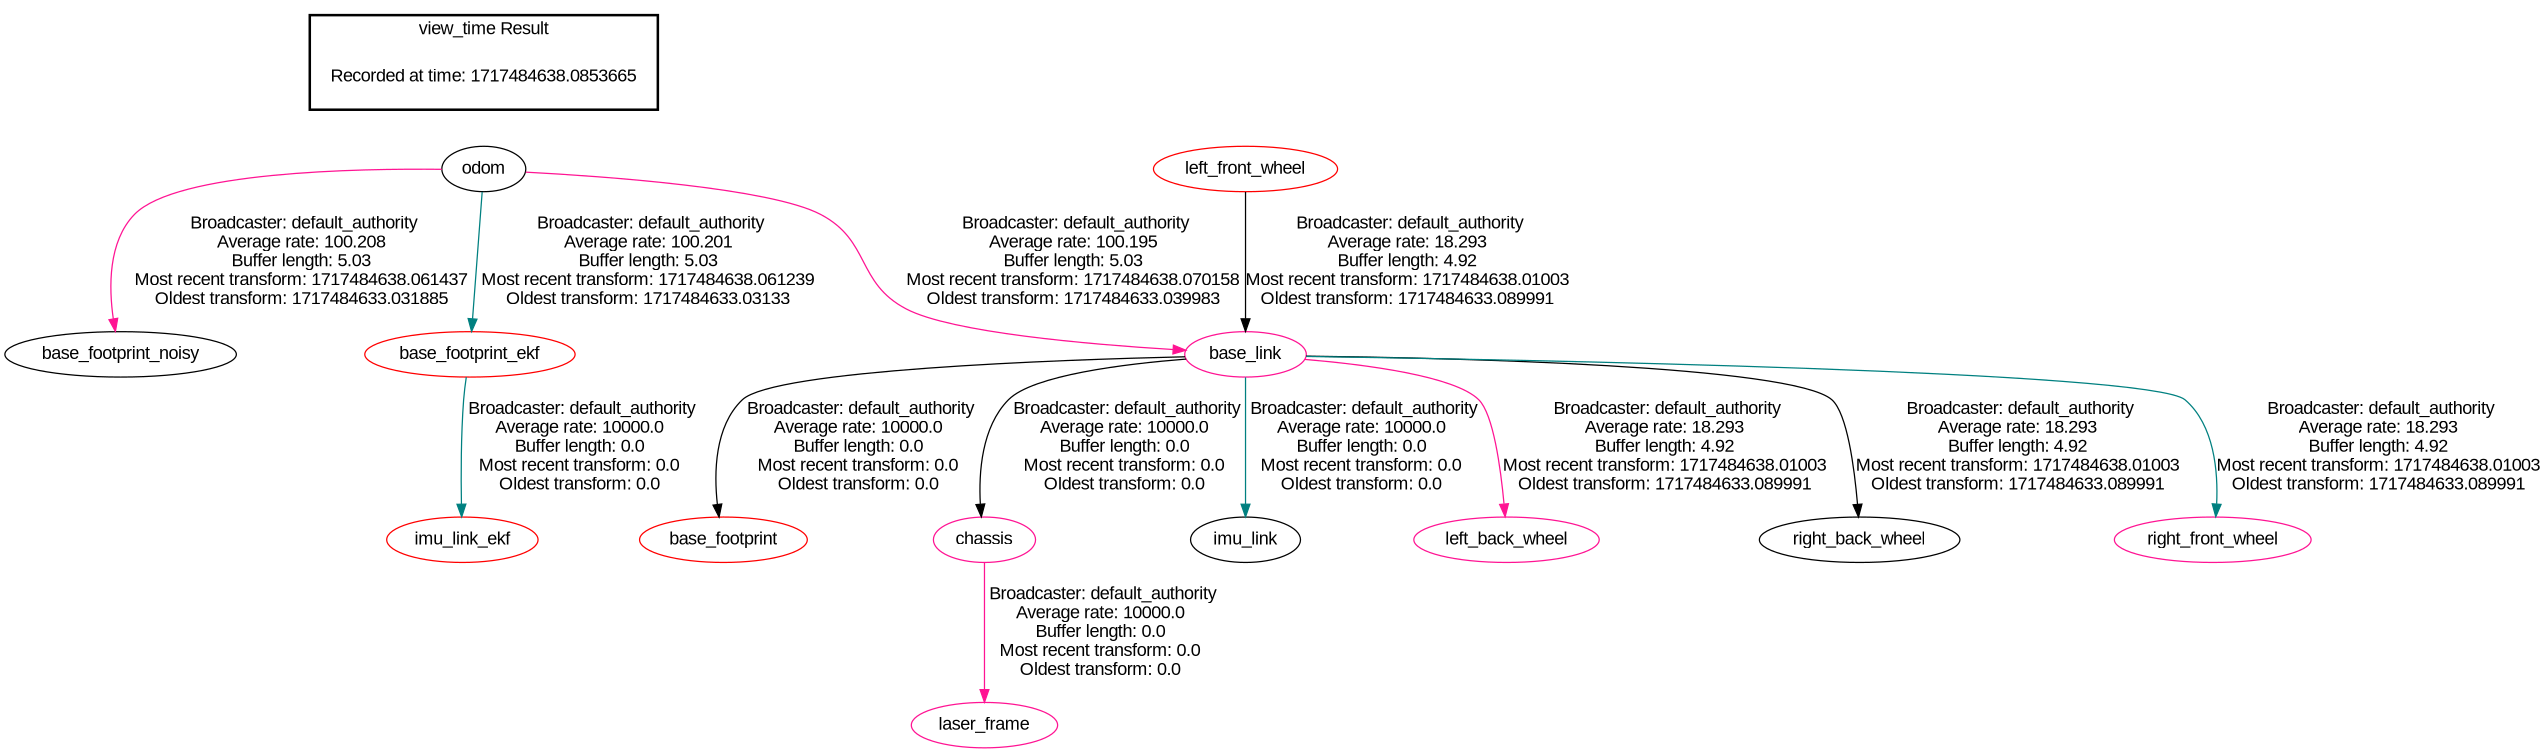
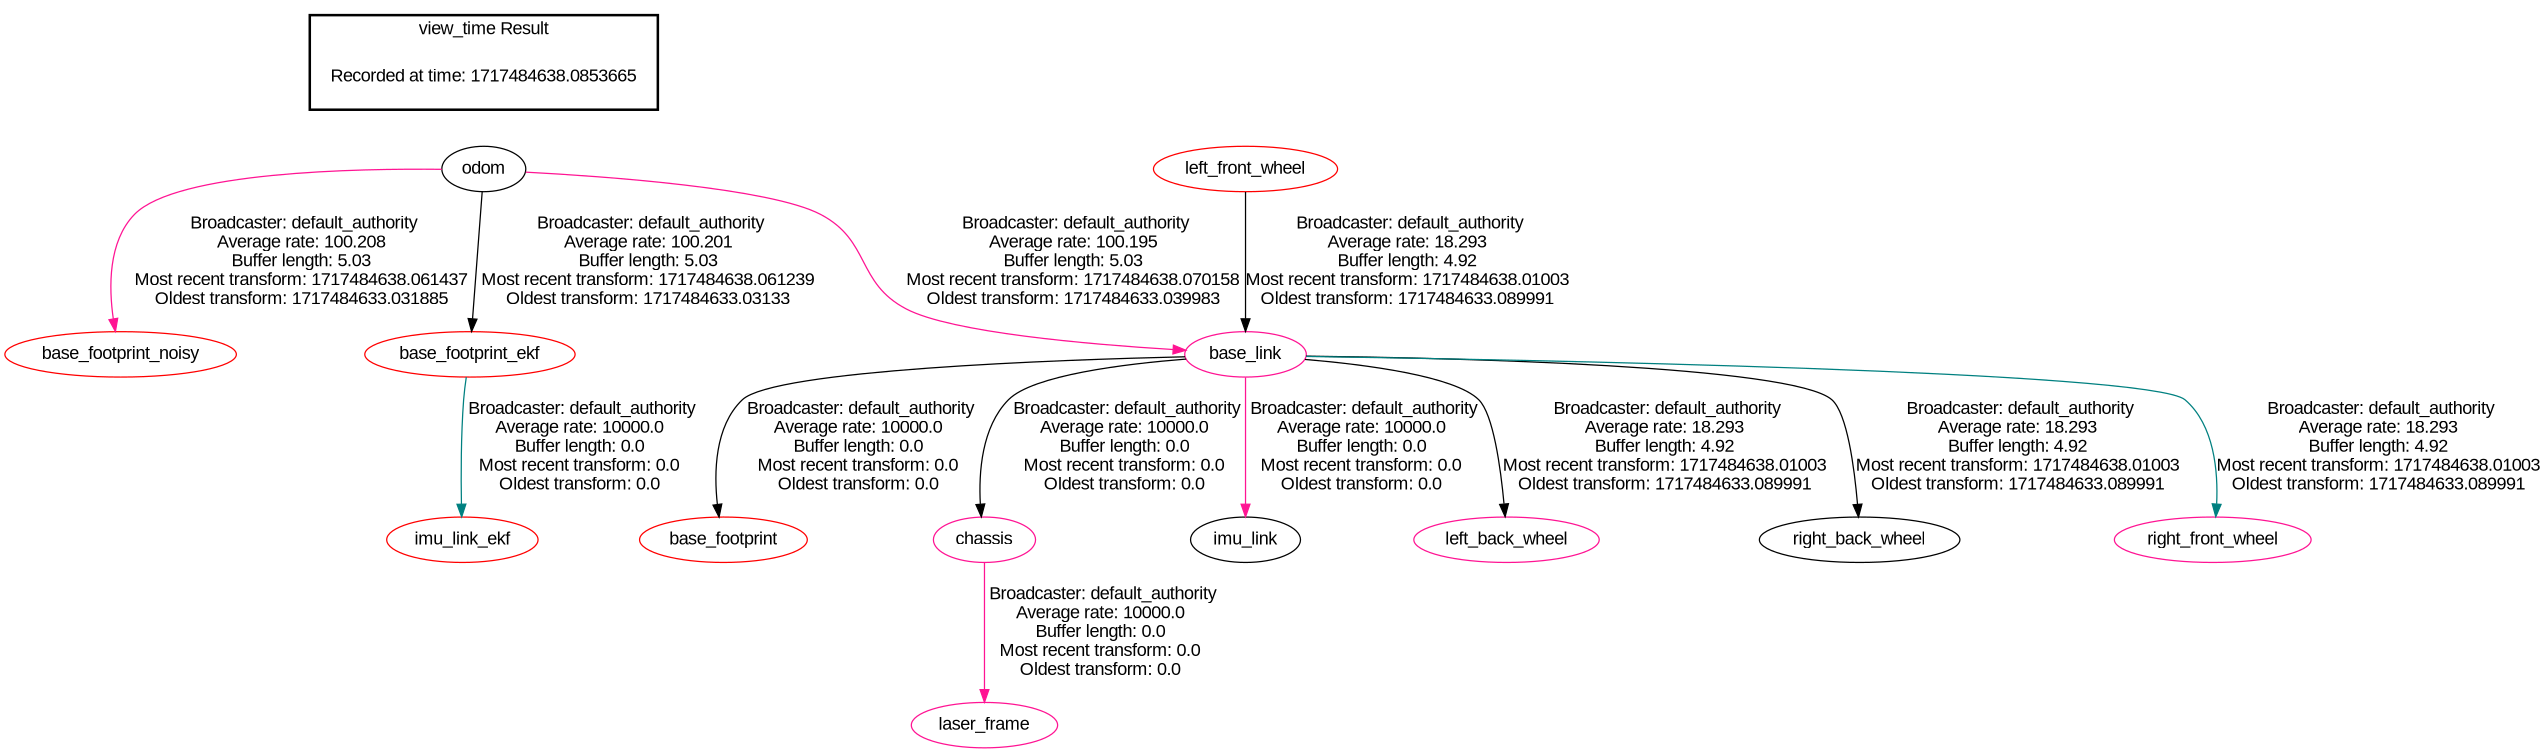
(477, 255) -> (477, 255)
(121, 354) -> (121, 354)
(1447, 383) -> (1447, 383)
(1246, 441) -> (1246, 441)
